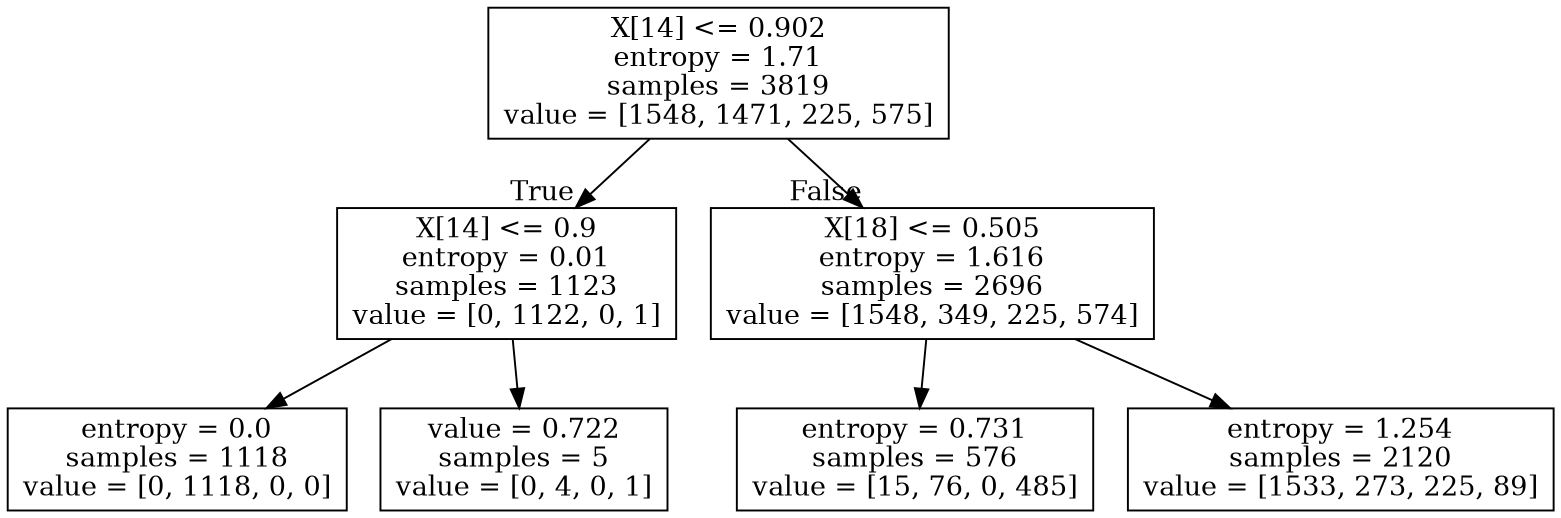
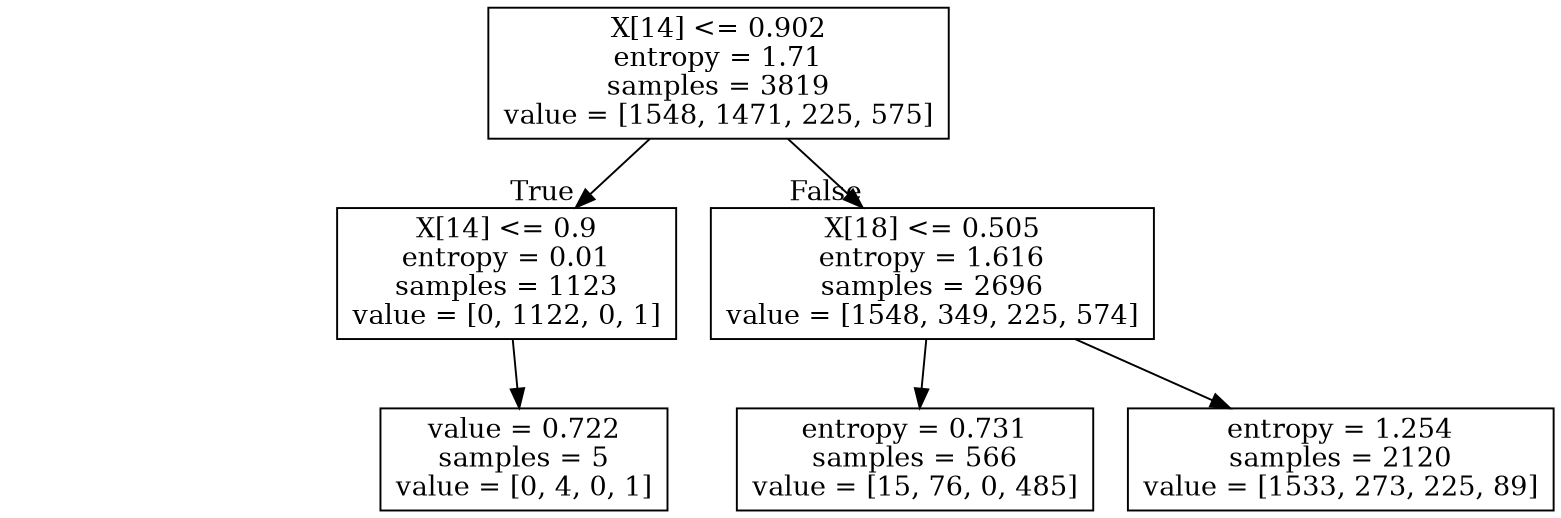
(177, 459) -> none
(915, 459) -> (915, 459)
